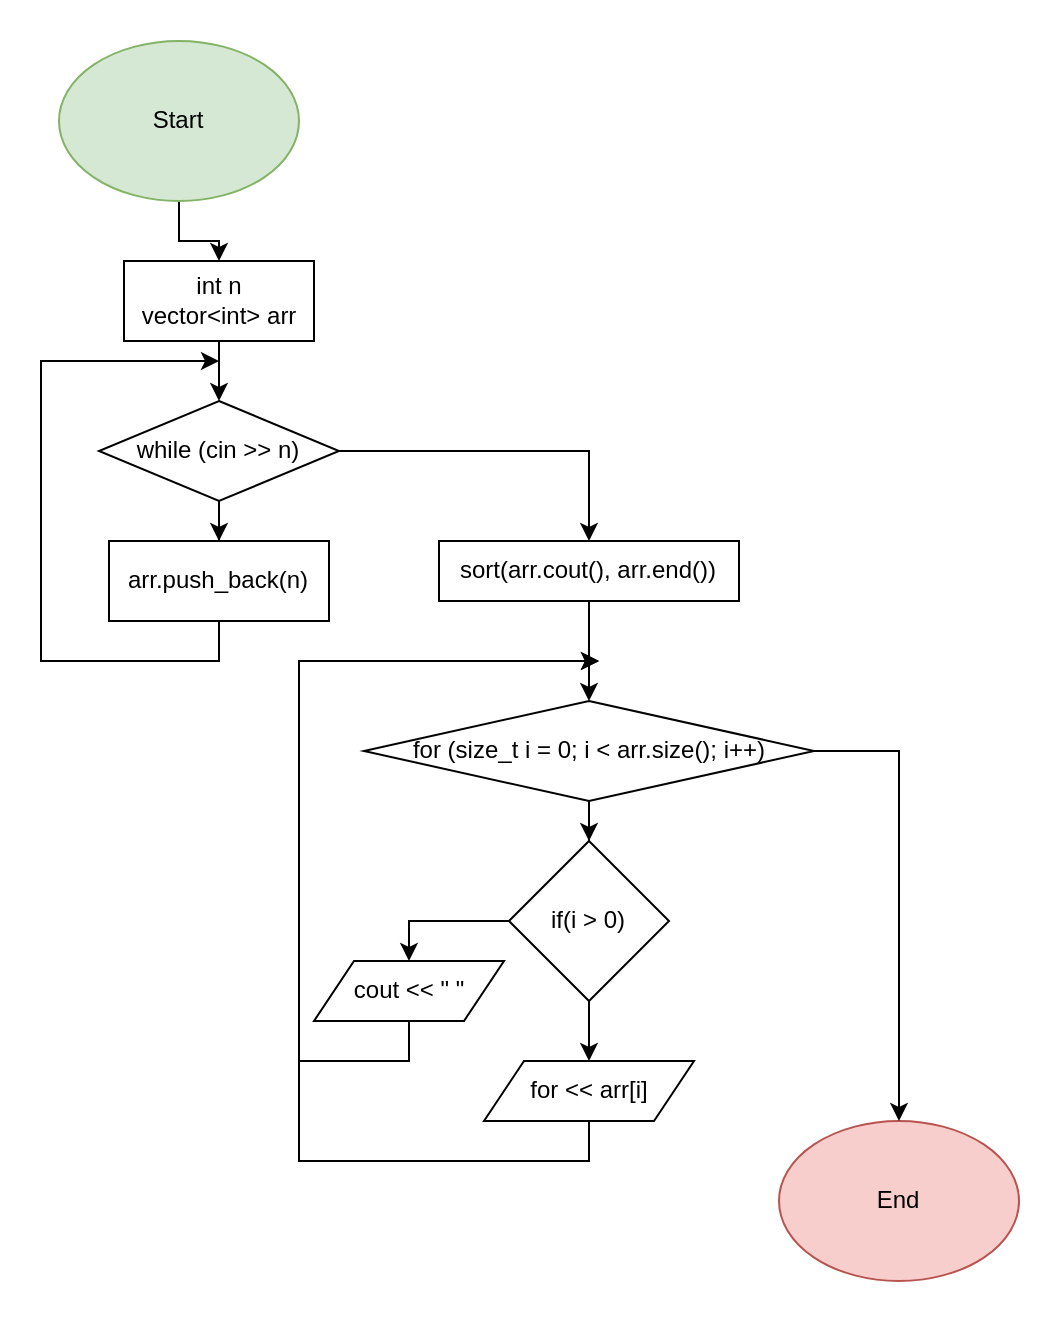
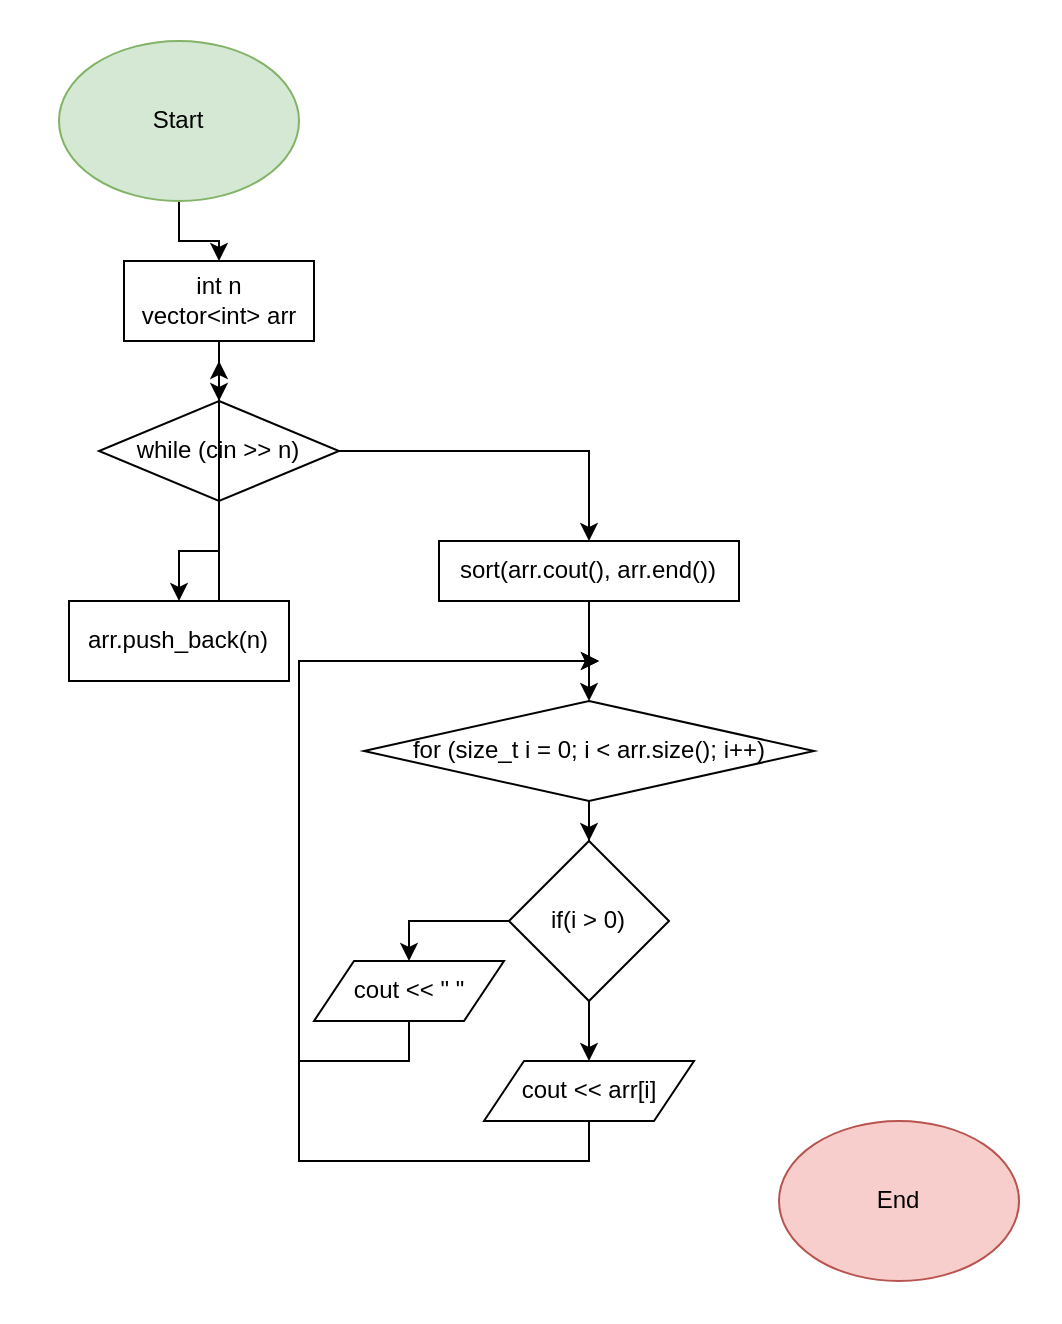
(219, 581) -> (179, 641)
(899, 887) -> none
(590, 1091) -> (590, 1091)
